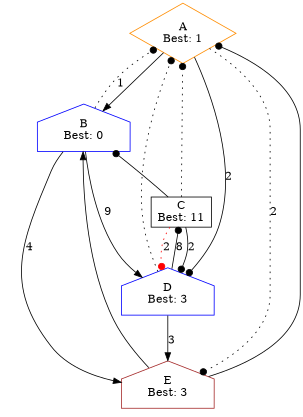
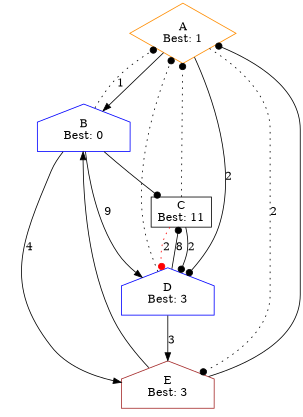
(147, 179) -> (129, 173)
